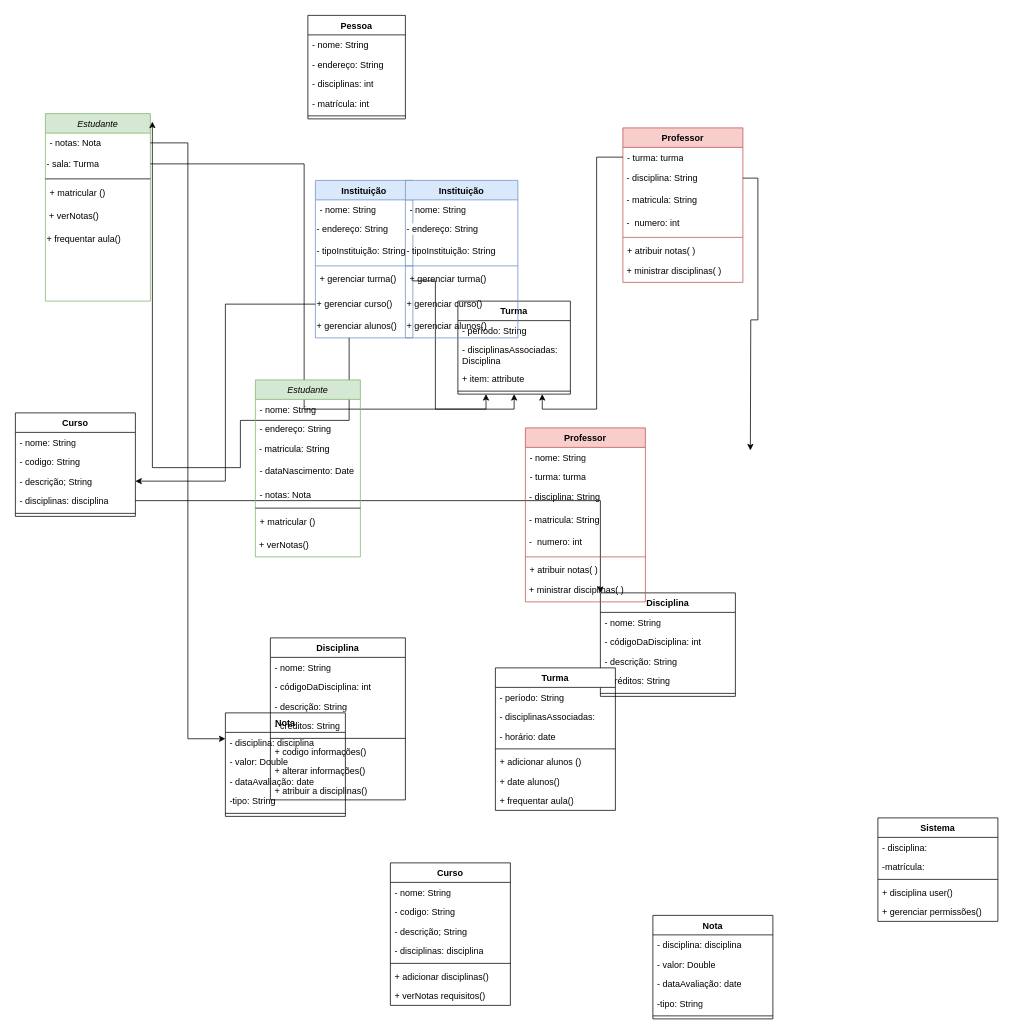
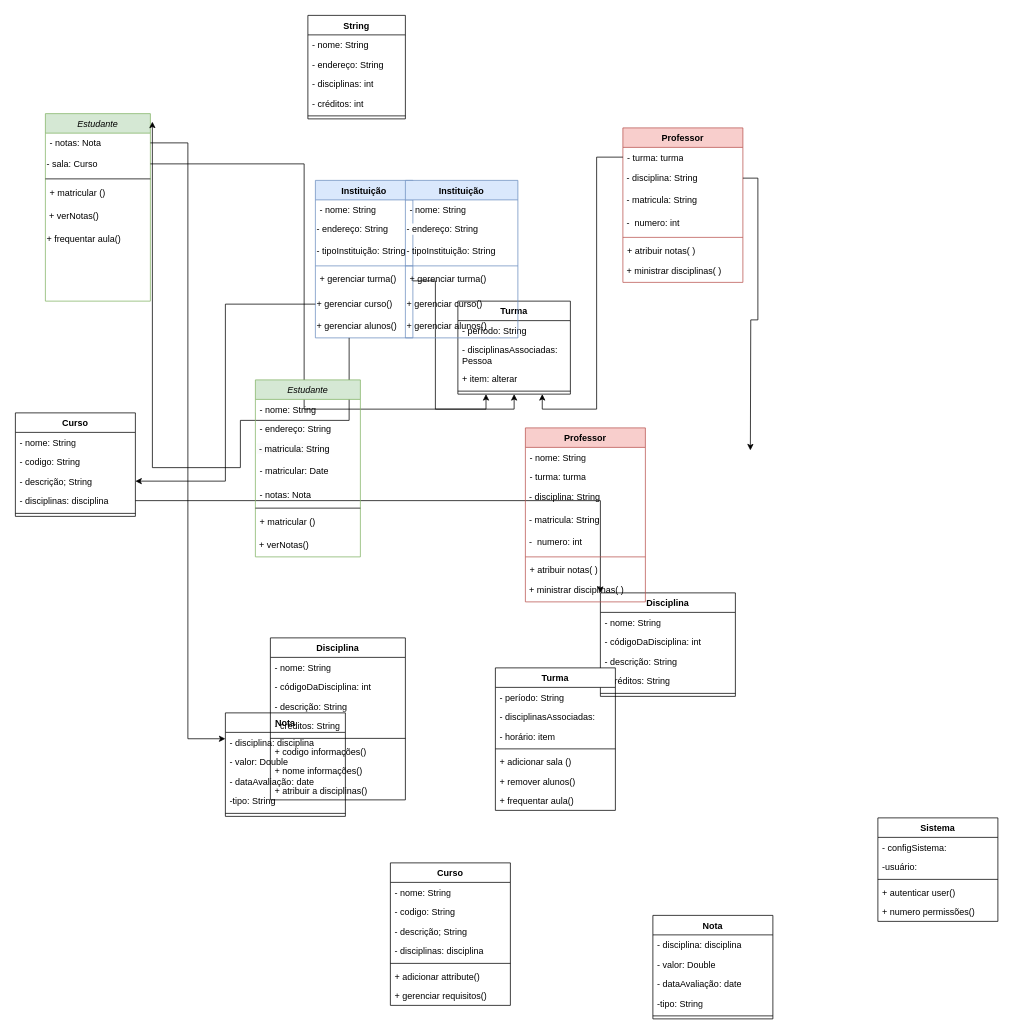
(357, 26) -> (357, 26)
(347, 104) -> (344, 104)
(75, 164) -> (75, 164)
(515, 356) -> (515, 356)
(499, 379) -> (494, 379)
(309, 477) -> (299, 472)
(533, 737) -> (532, 737)
(546, 763) -> (541, 763)
(328, 772) -> (322, 772)
(534, 782) -> (542, 782)
(908, 848) -> (918, 848)
(908, 868) -> (903, 868)
(923, 893) -> (927, 893)
(938, 913) -> (932, 913)
(449, 977) -> (447, 977)
(448, 997) -> (450, 997)
